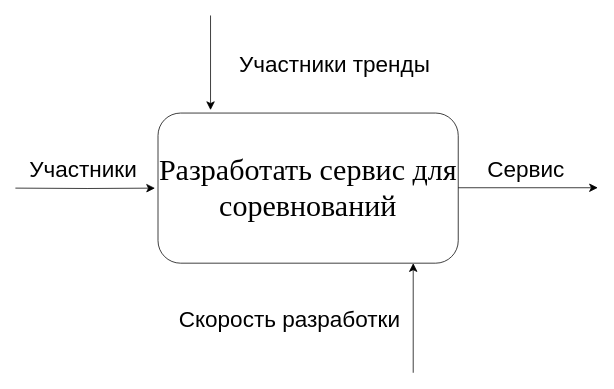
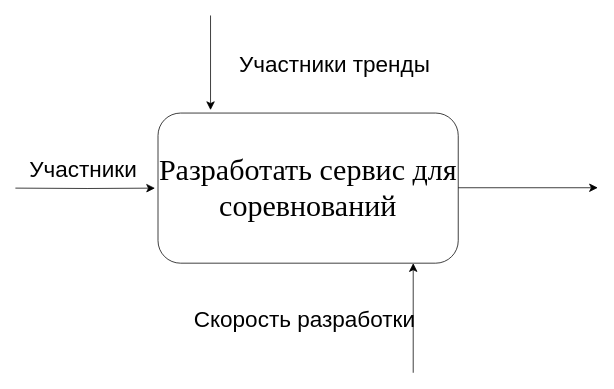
(525, 169) -> none
(289, 319) -> (304, 319)
